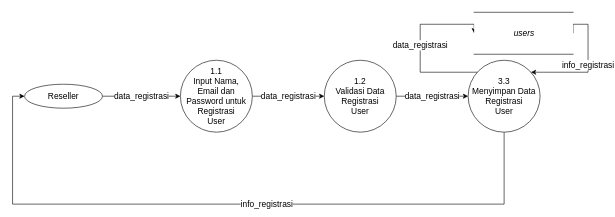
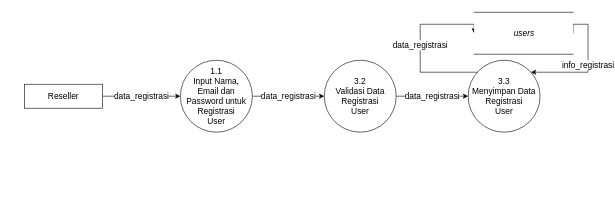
(63, 96) -> (63, 96)
(360, 96) -> (360, 96)
(12, 147) -> none
